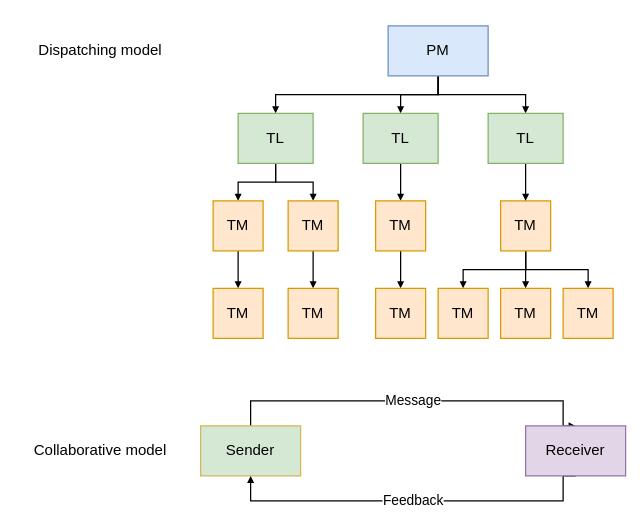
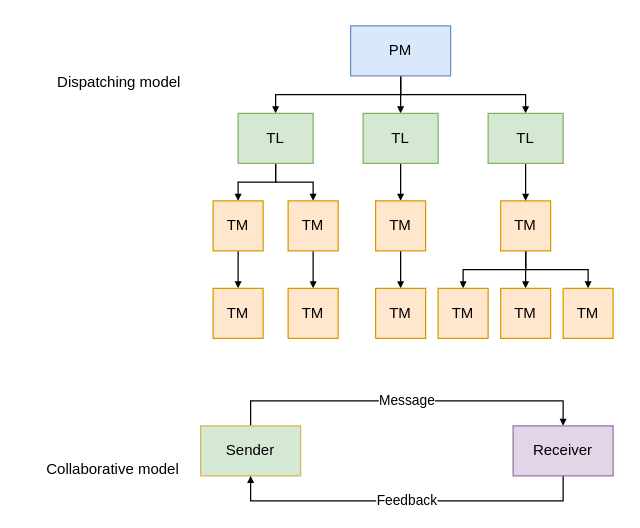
(101, 51) -> (119, 82)
(438, 51) -> (401, 51)
(101, 451) -> (113, 469)
(576, 451) -> (563, 451)
